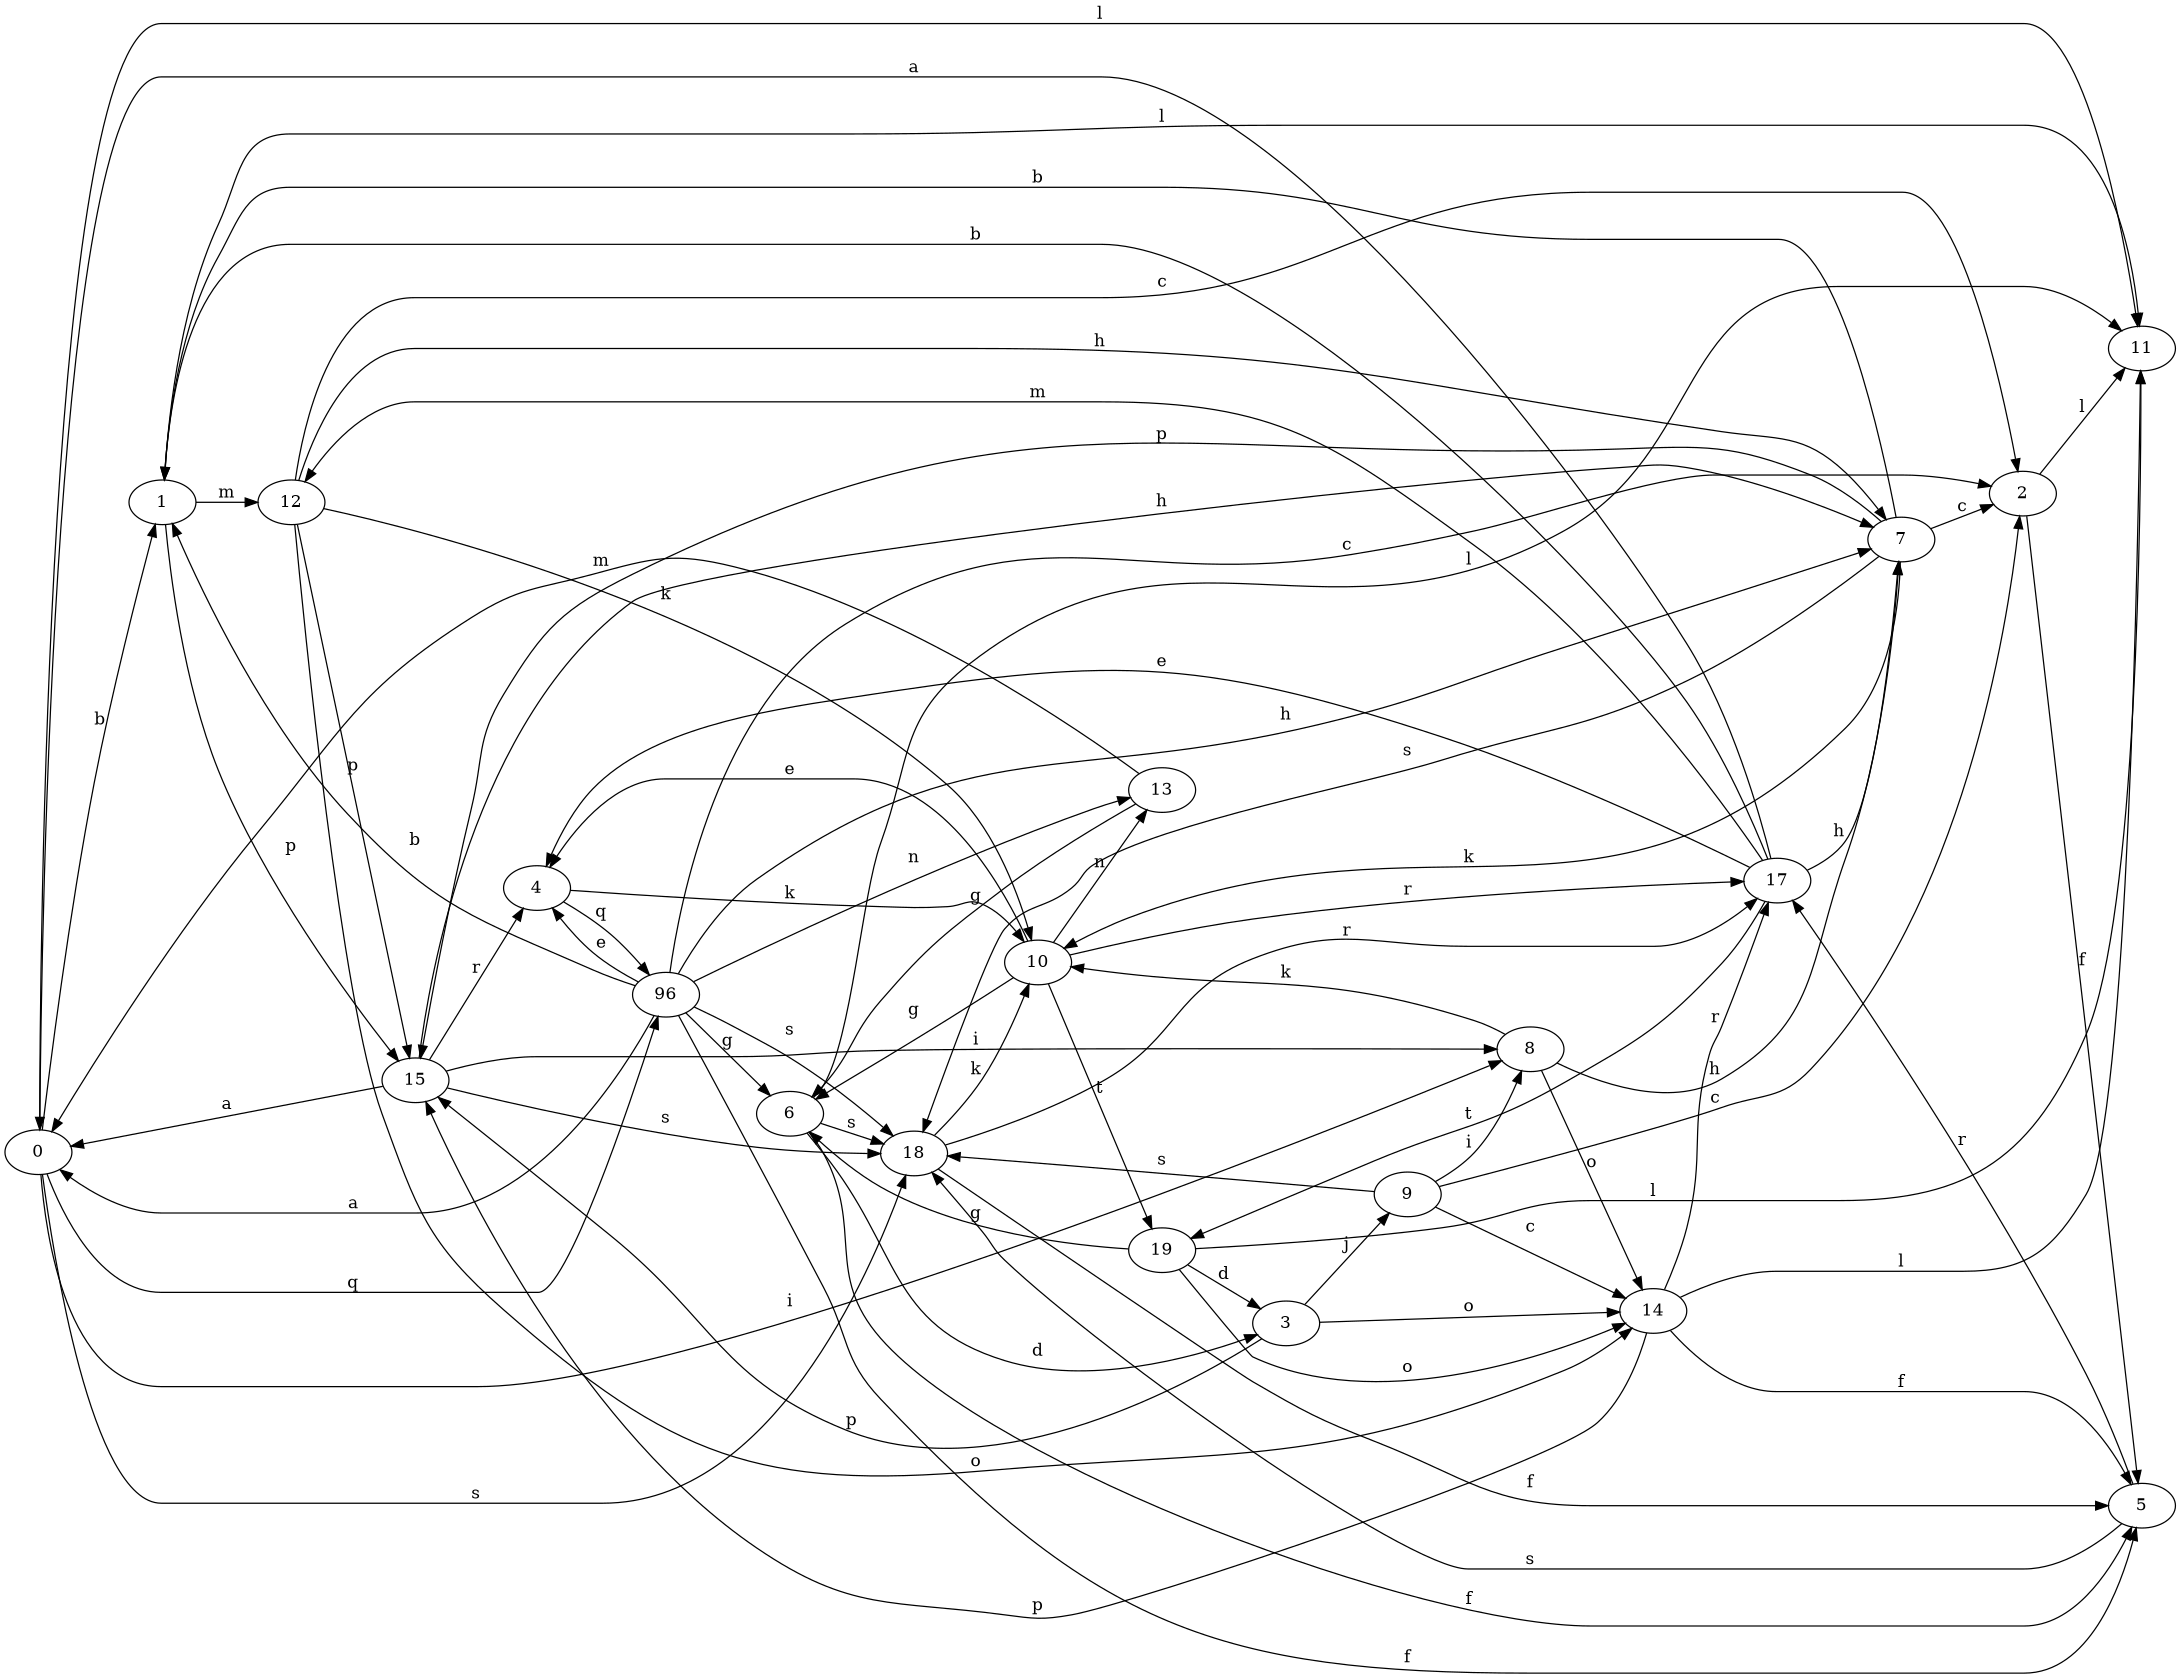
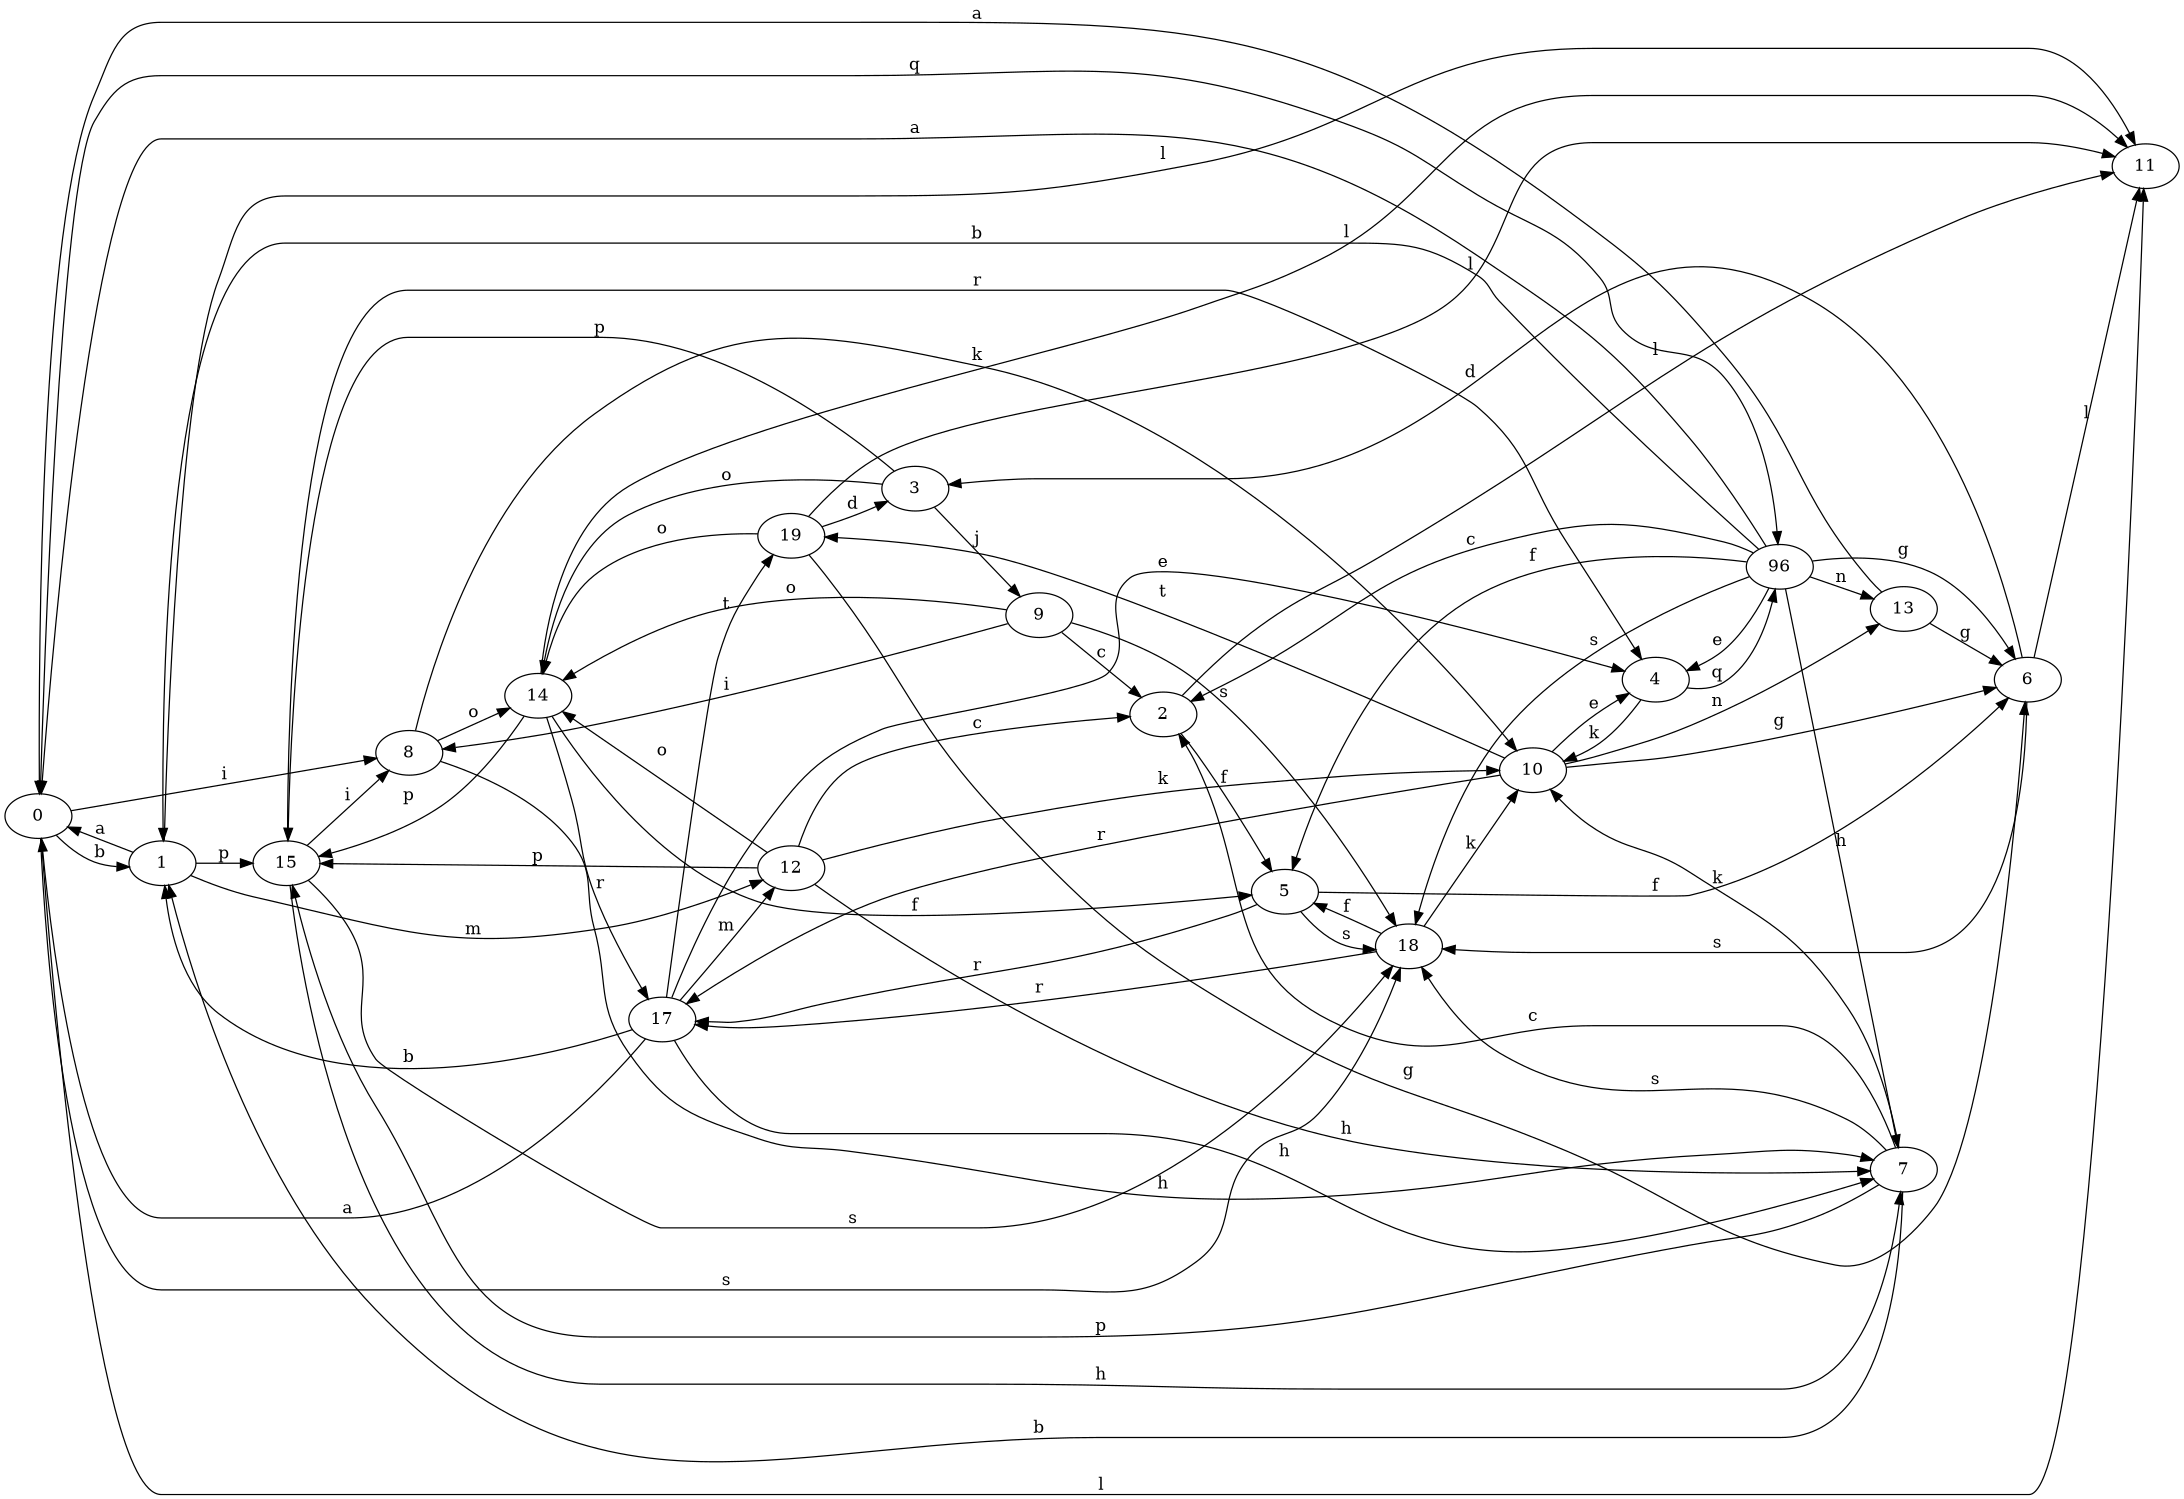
(602, 561) -> (977, 14)
(233, 1115) -> (106, 842)
(1531, 1227) -> (791, 589)
(1382, 1587) -> (1687, 896)
